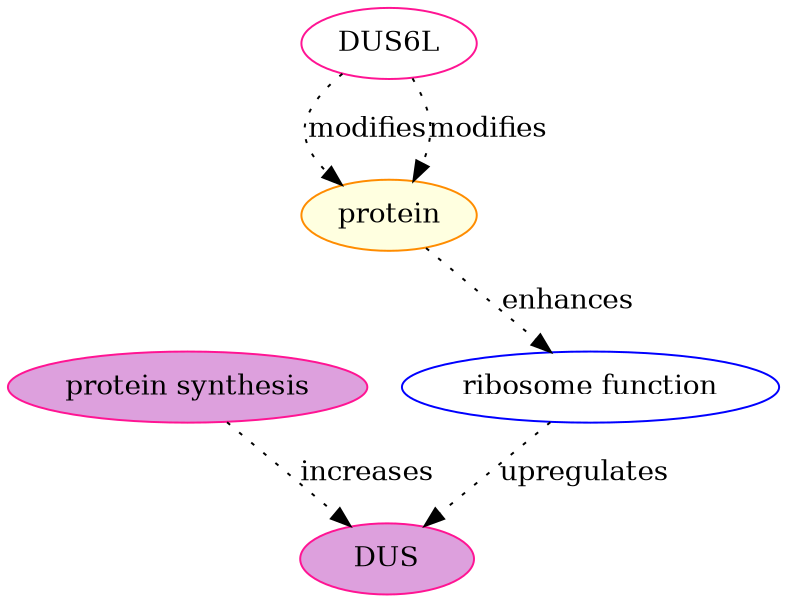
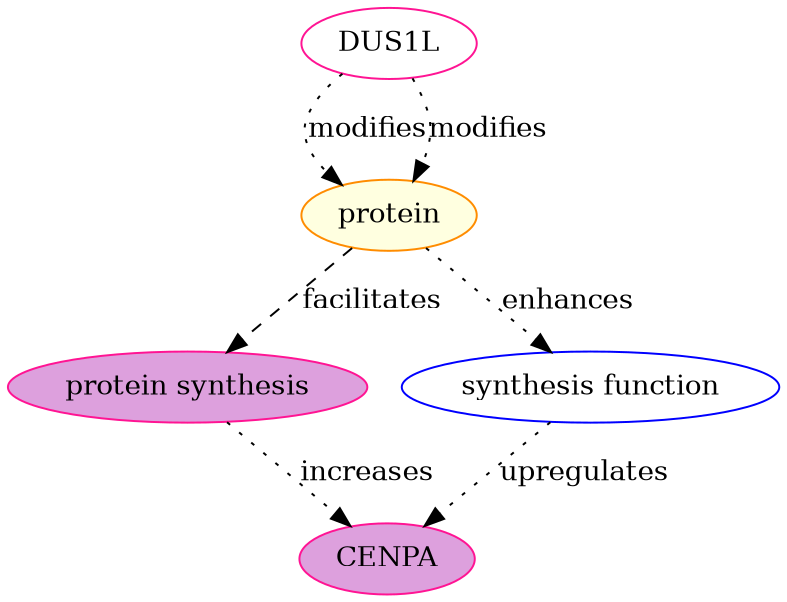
(389, 43) -> (389, 43)
none -> (297, 294)
(591, 387) -> (591, 387)
(387, 559) -> (387, 559)
